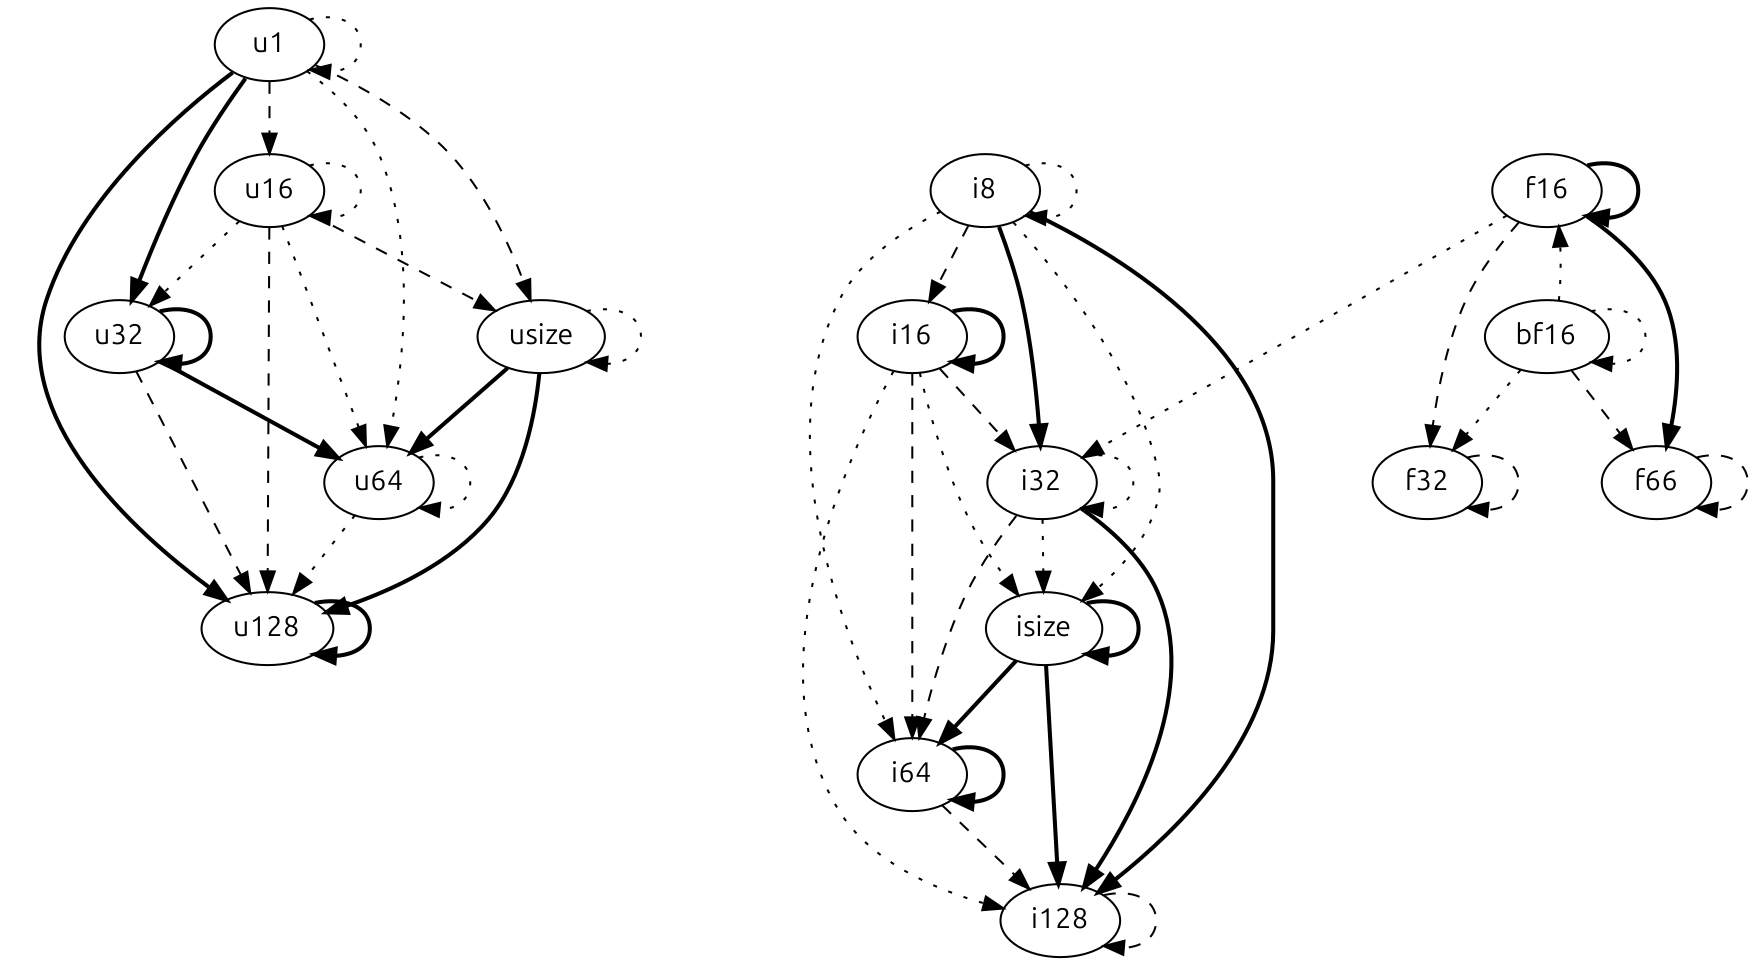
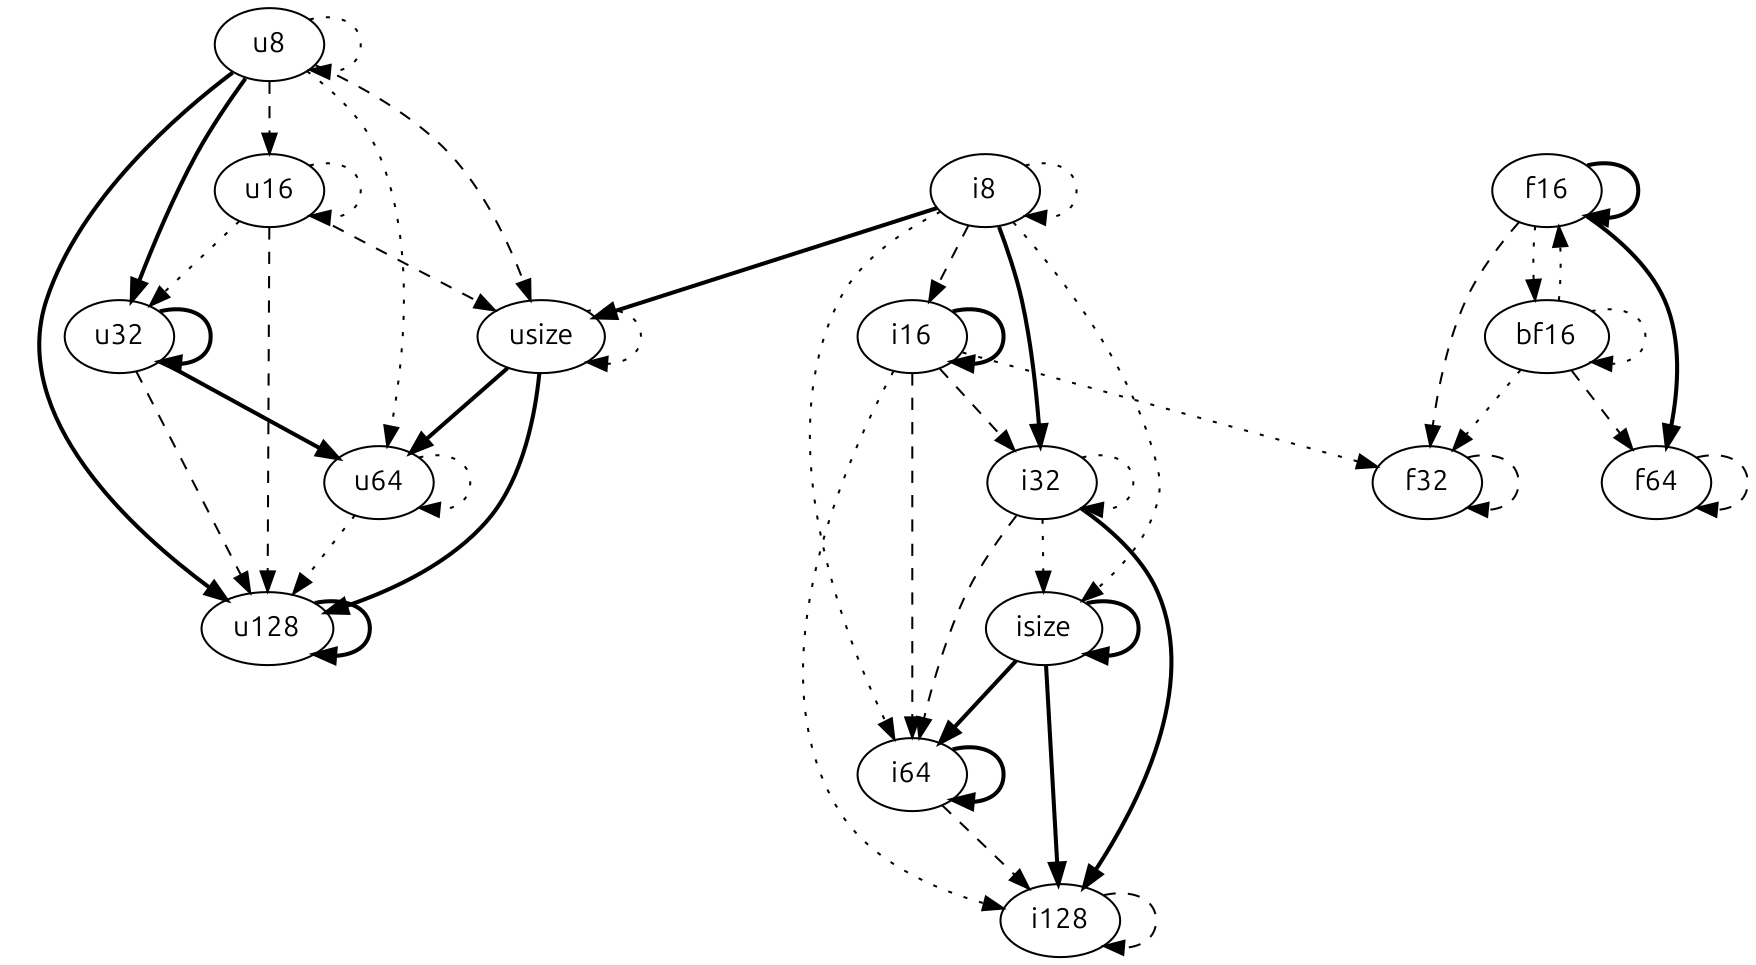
(269, 45) -> (269, 45)
(320, 327) -> none
(1304, 331) -> (1533, 253)
(952, 480) -> (1160, 407)
(1656, 483) -> (1656, 483)
(1273, 518) -> (776, 260)
